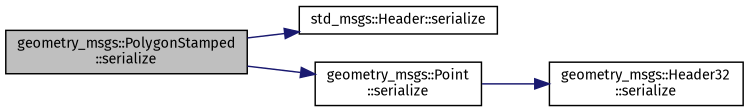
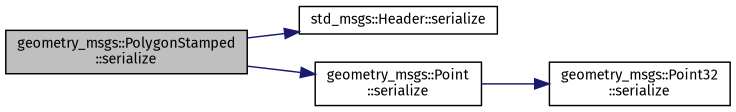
(646, 84) -> (640, 84)
